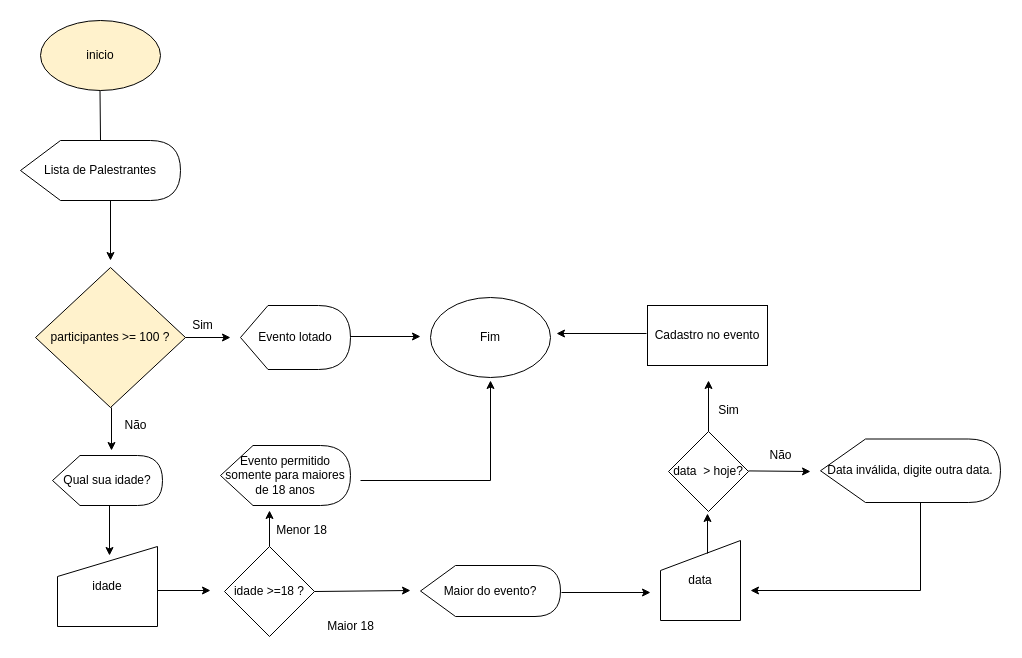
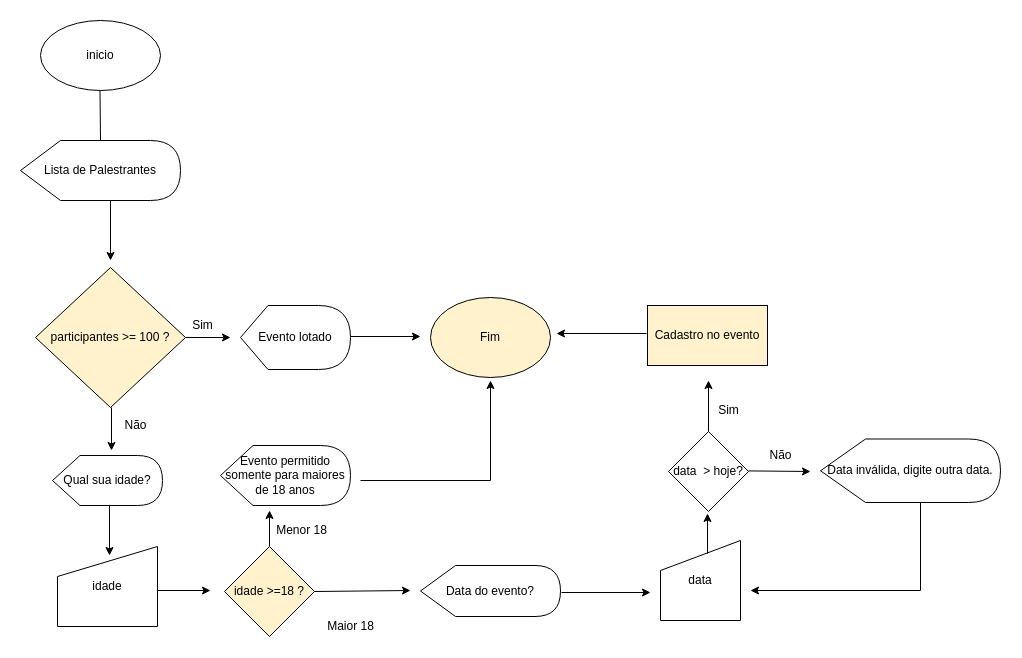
(101, 56) -> (101, 56)
(708, 336) -> (708, 336)
(491, 338) -> (491, 338)
(270, 592) -> (270, 592)
(491, 592) -> (491, 592)
